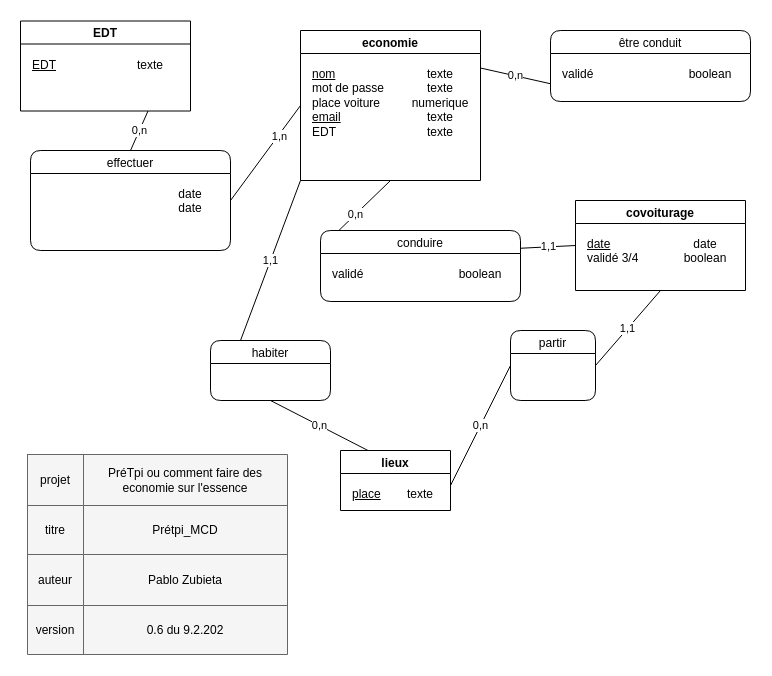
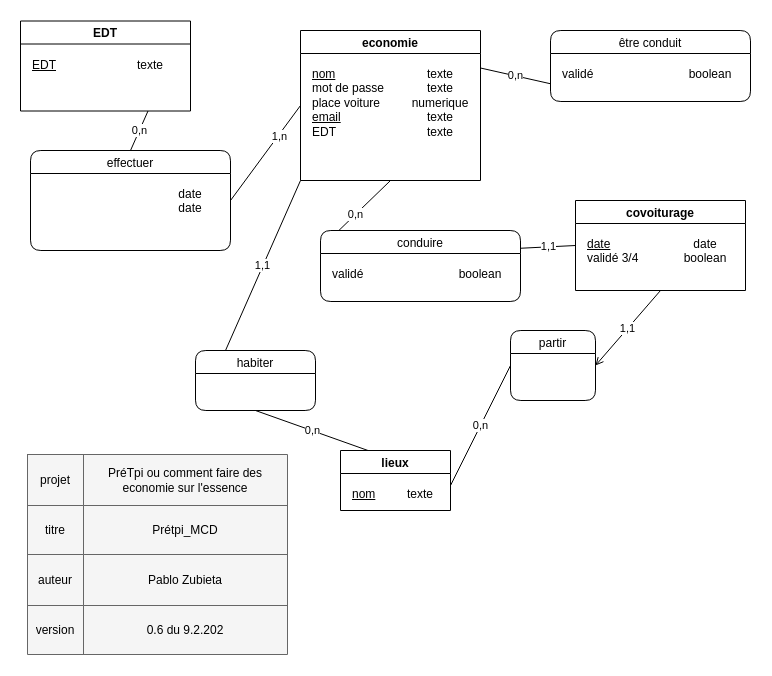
(599, 362) -> (599, 362)
(271, 371) -> (256, 381)
(368, 495) -> (363, 495)
